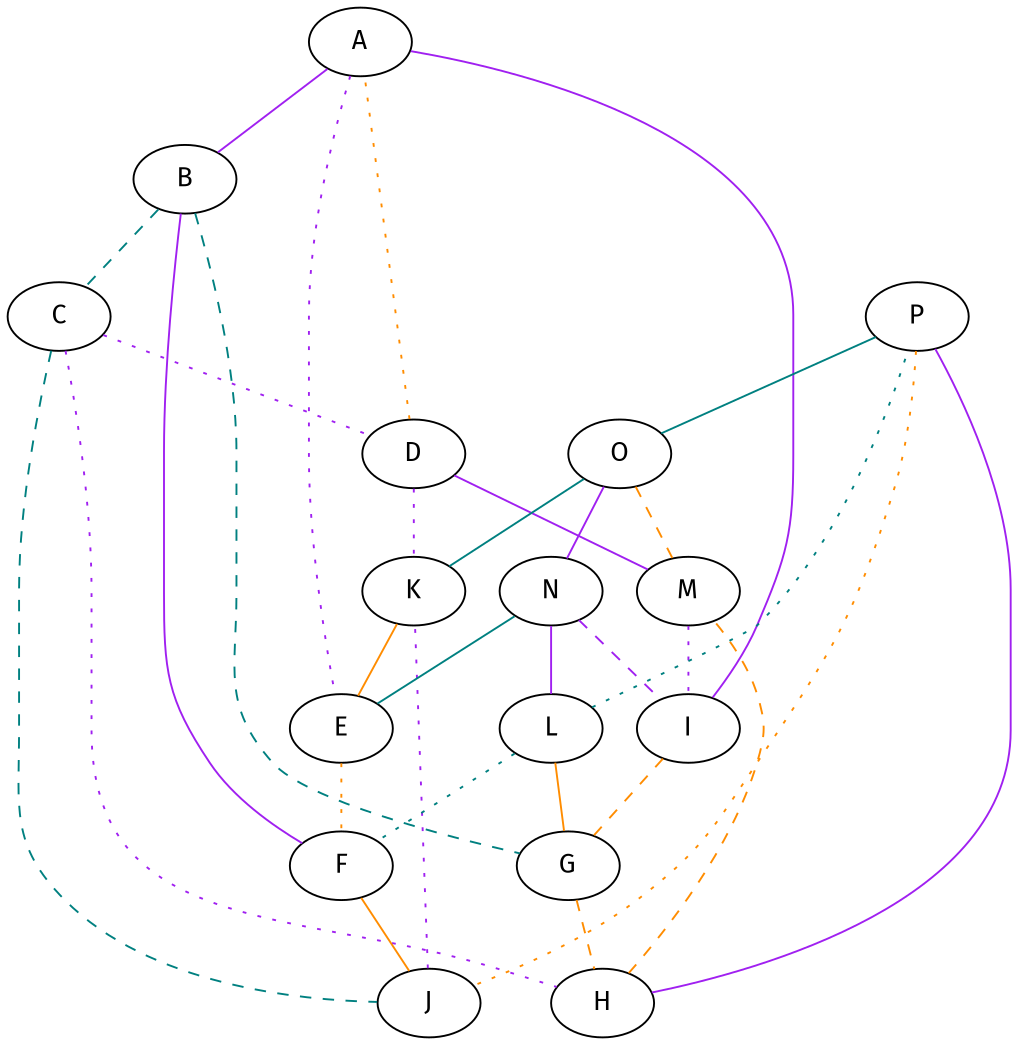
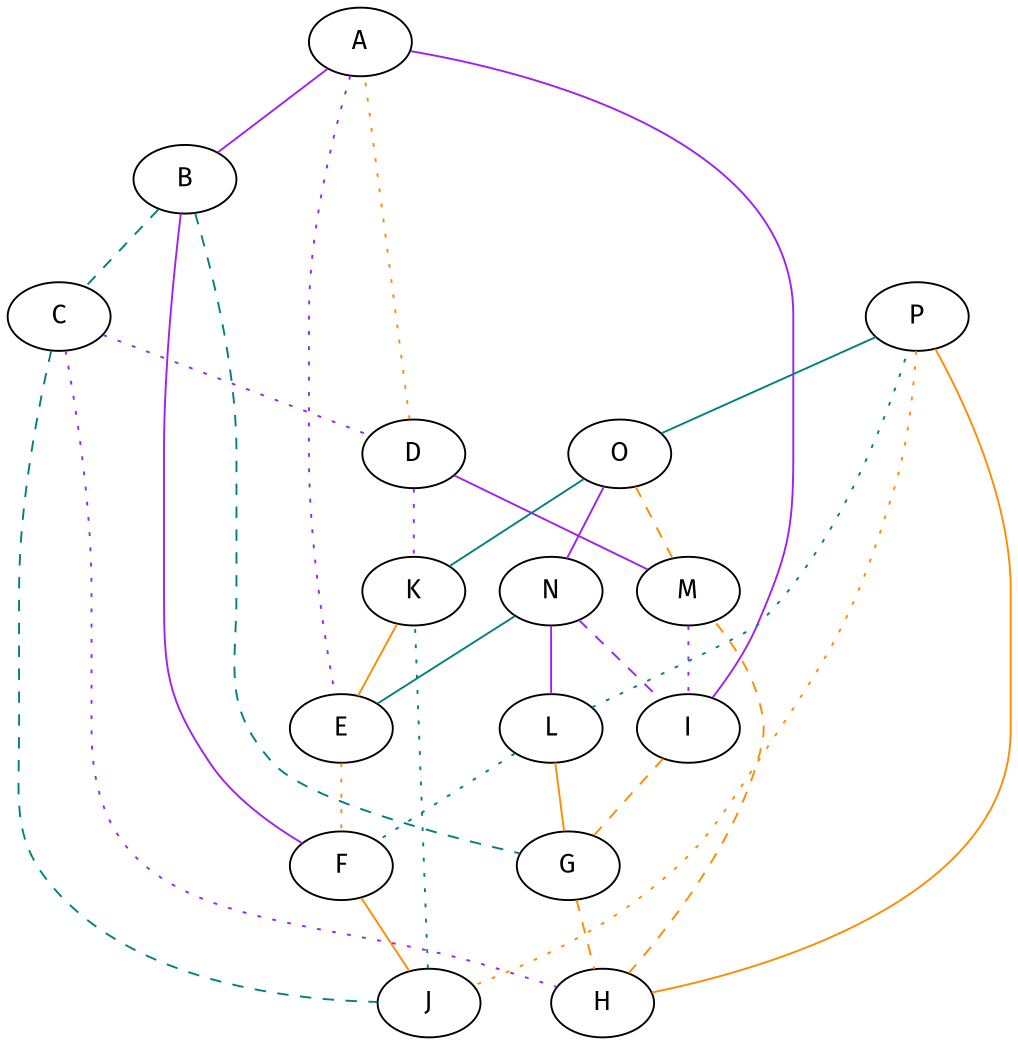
(1003, 771) -> (1003, 771)
(421, 797) -> (421, 797)
